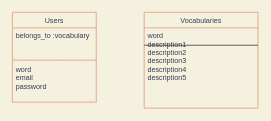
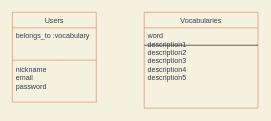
(56, 36) -> (56, 36)
